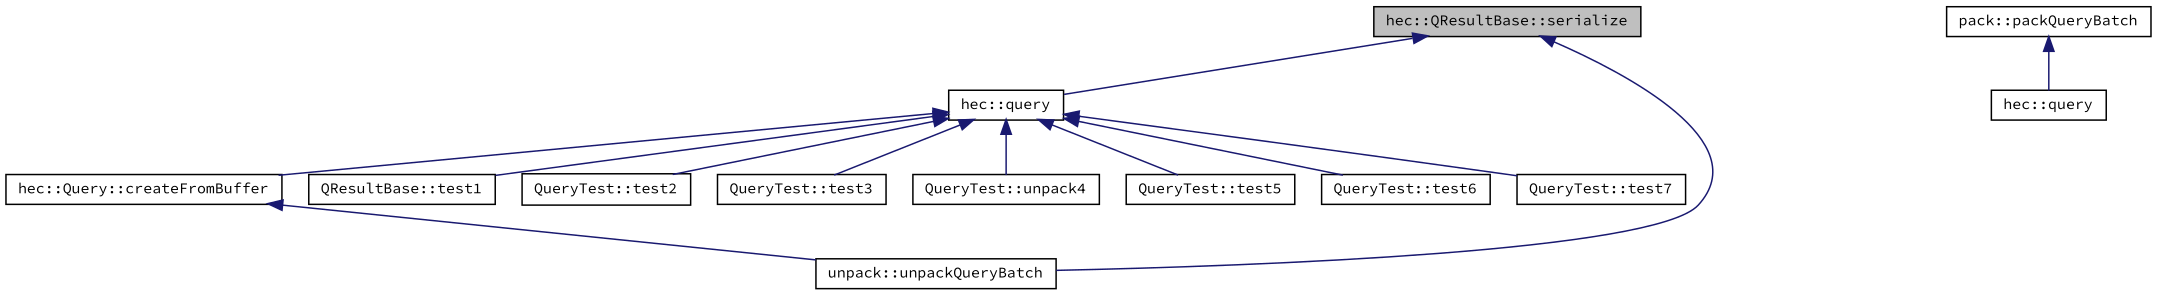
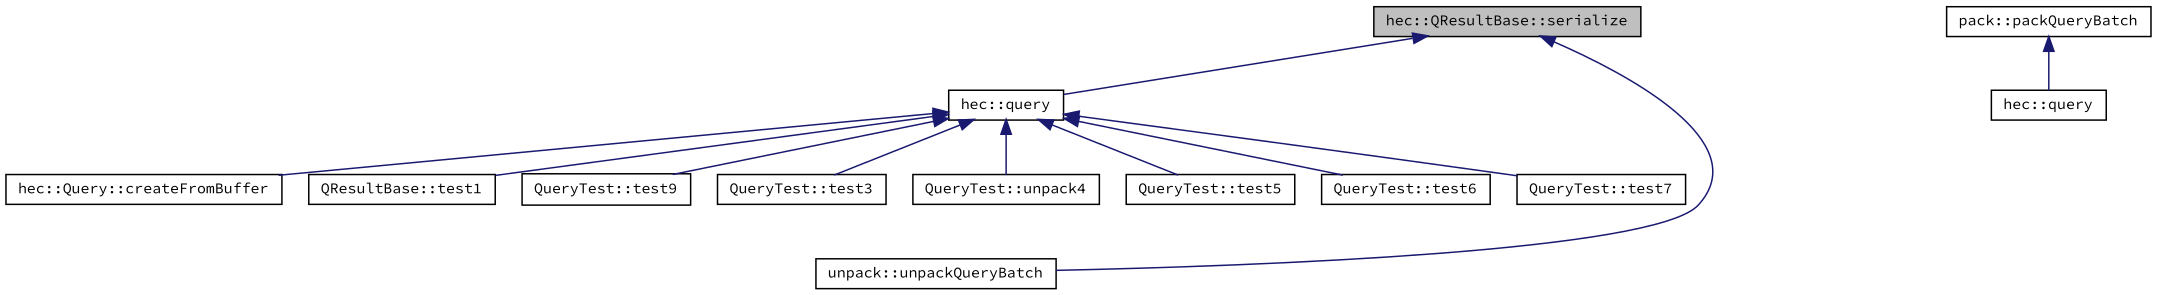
(606, 189) -> (606, 189)
(549, 233) -> none
